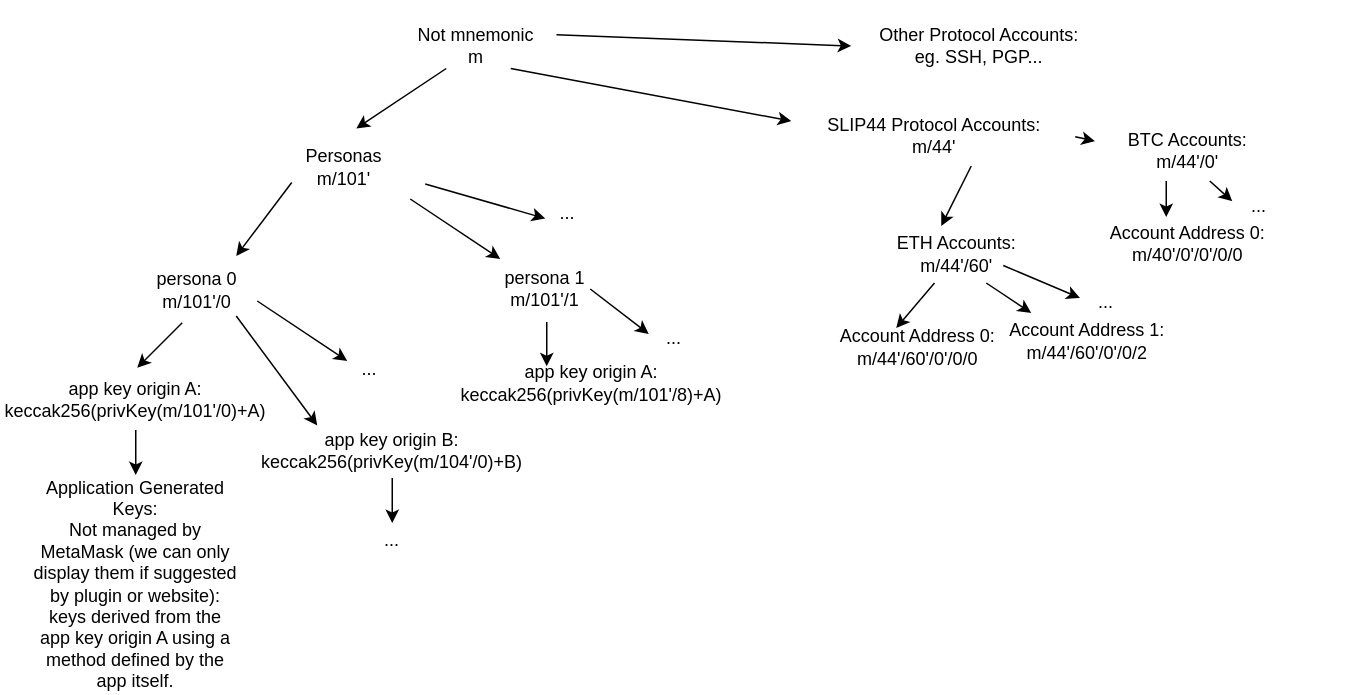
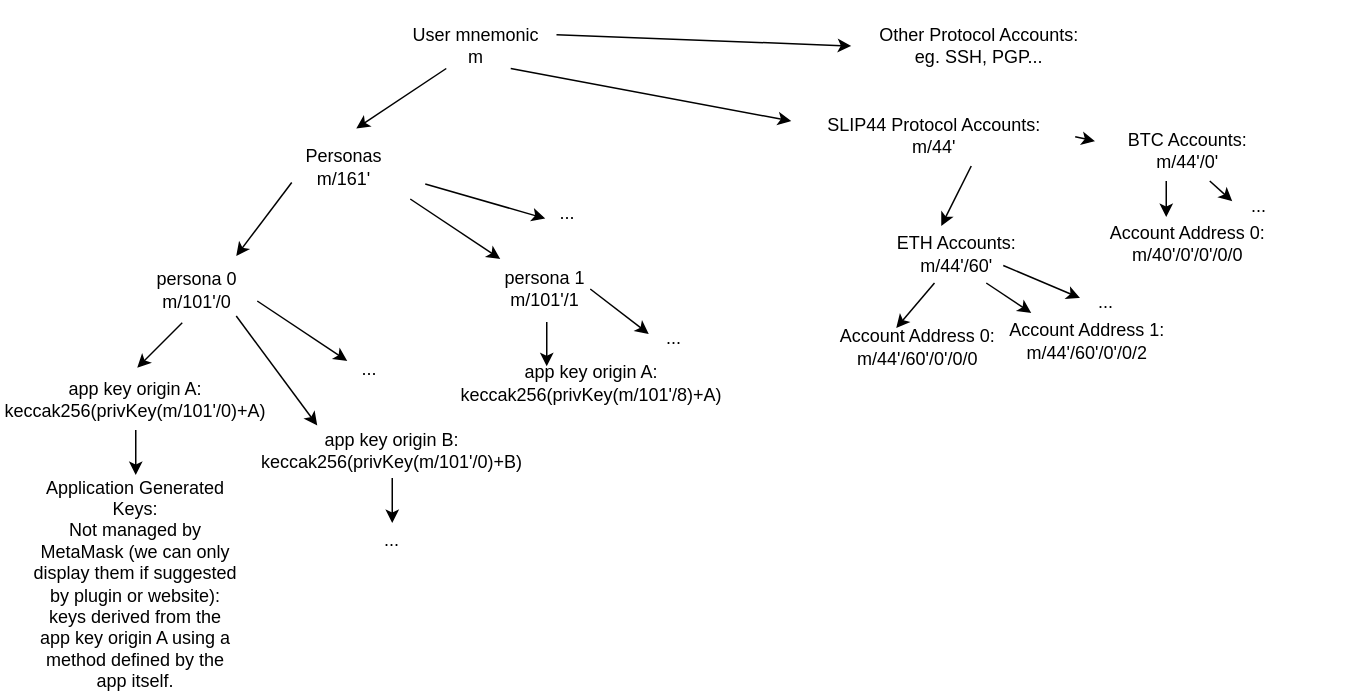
(476, 46) -> (476, 46)
(344, 167) -> (344, 167)
(392, 451) -> (392, 451)
